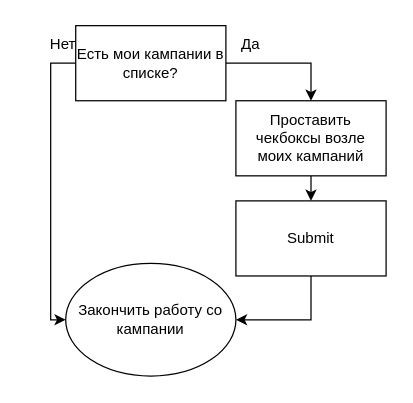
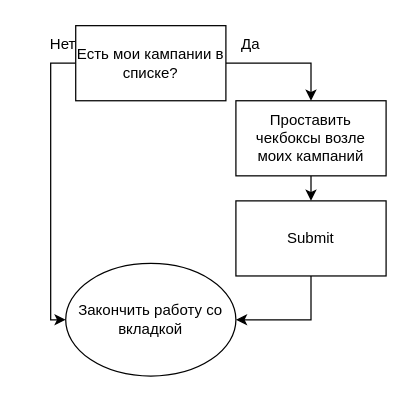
(151, 319) -> (151, 319)
